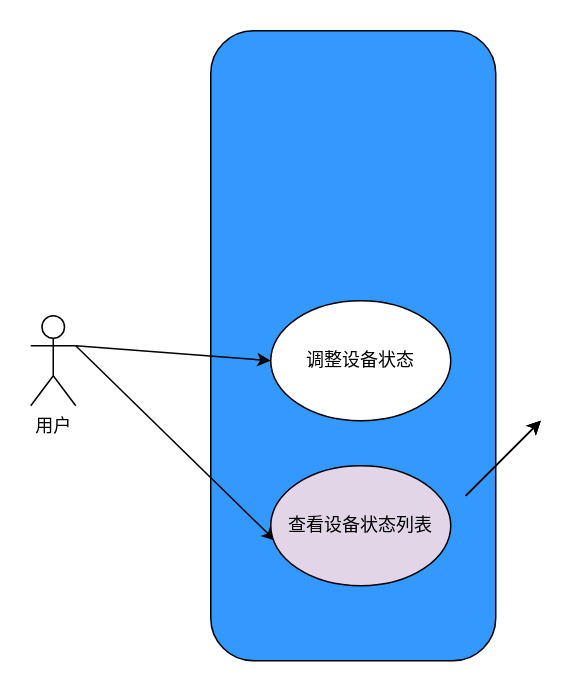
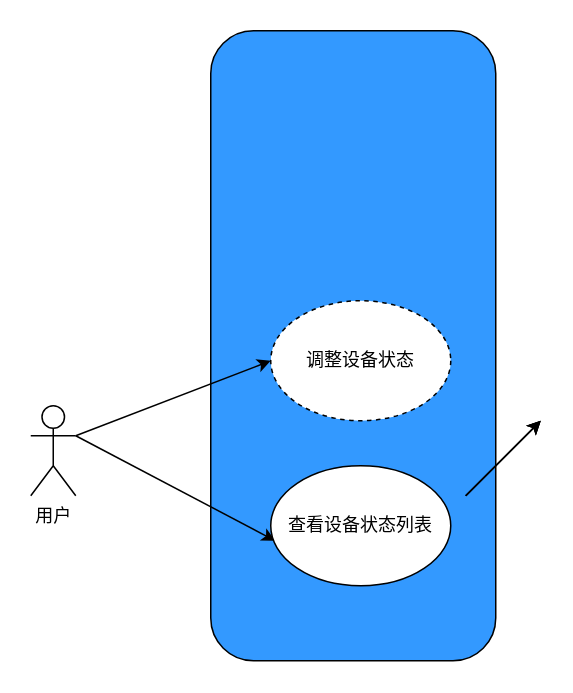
(53, 361) -> (53, 451)
(361, 361) -> (361, 361)
(361, 526) -> (361, 526)
